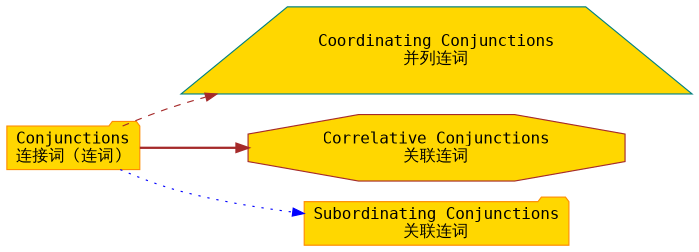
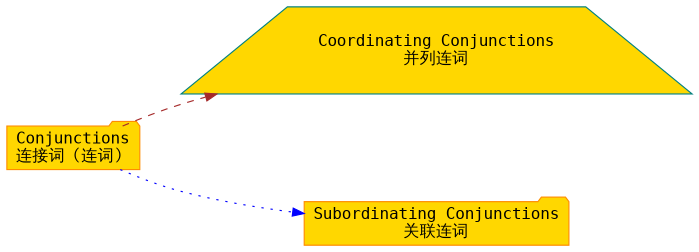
(437, 148) -> none
